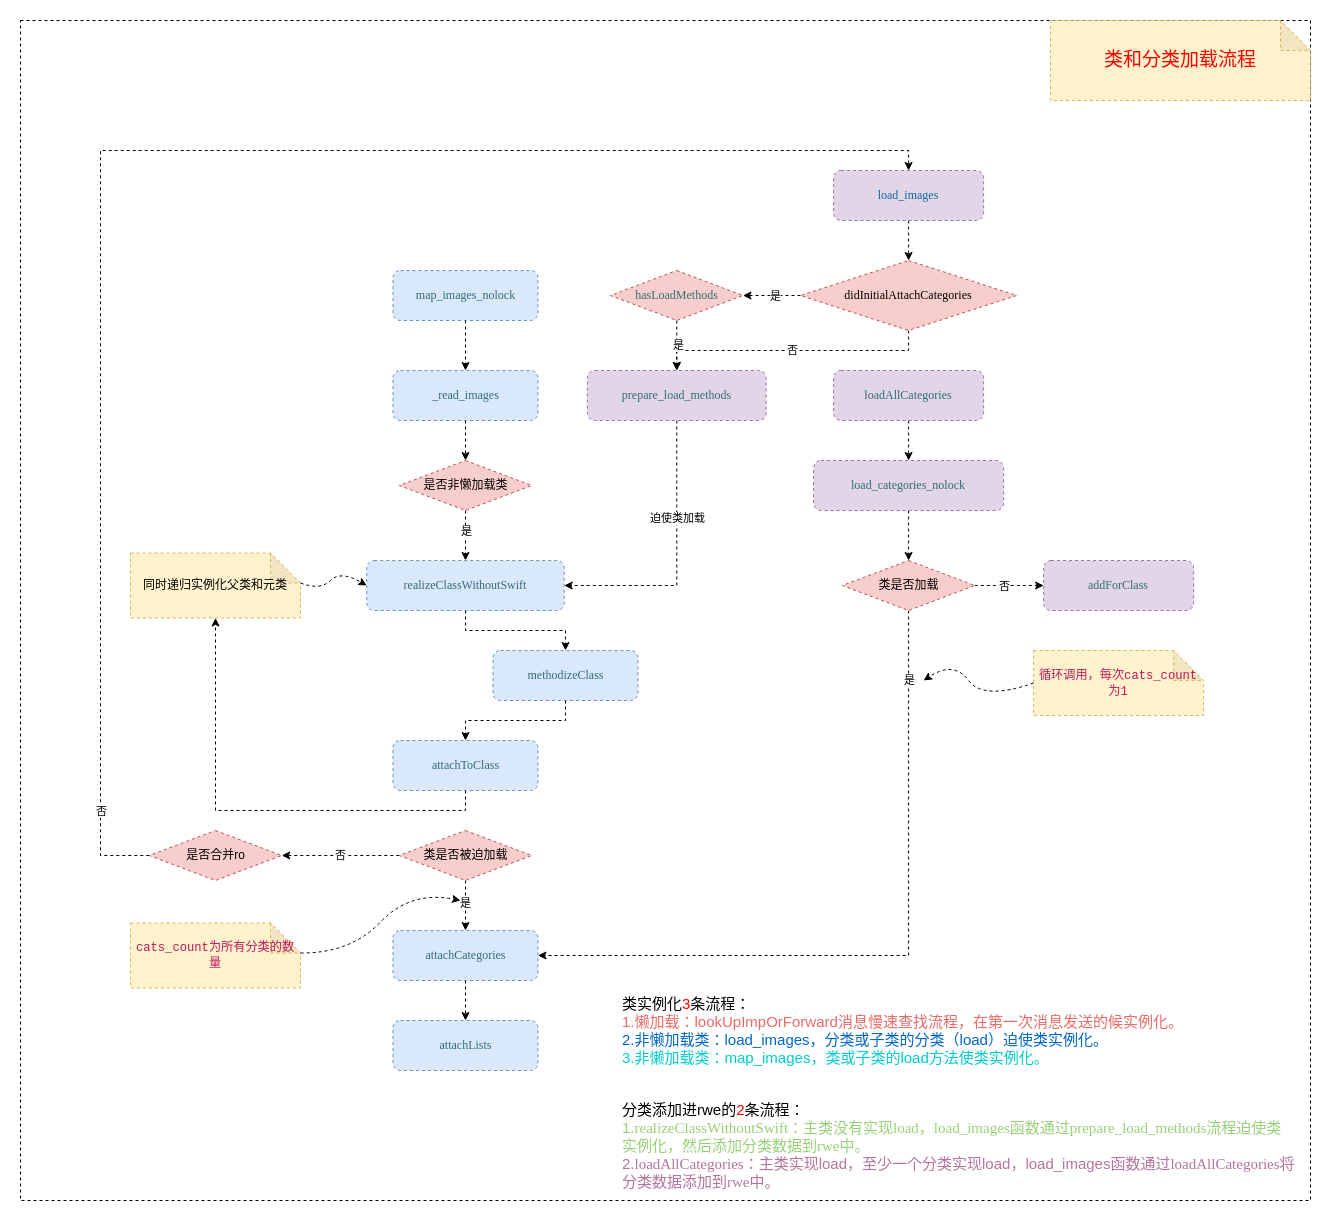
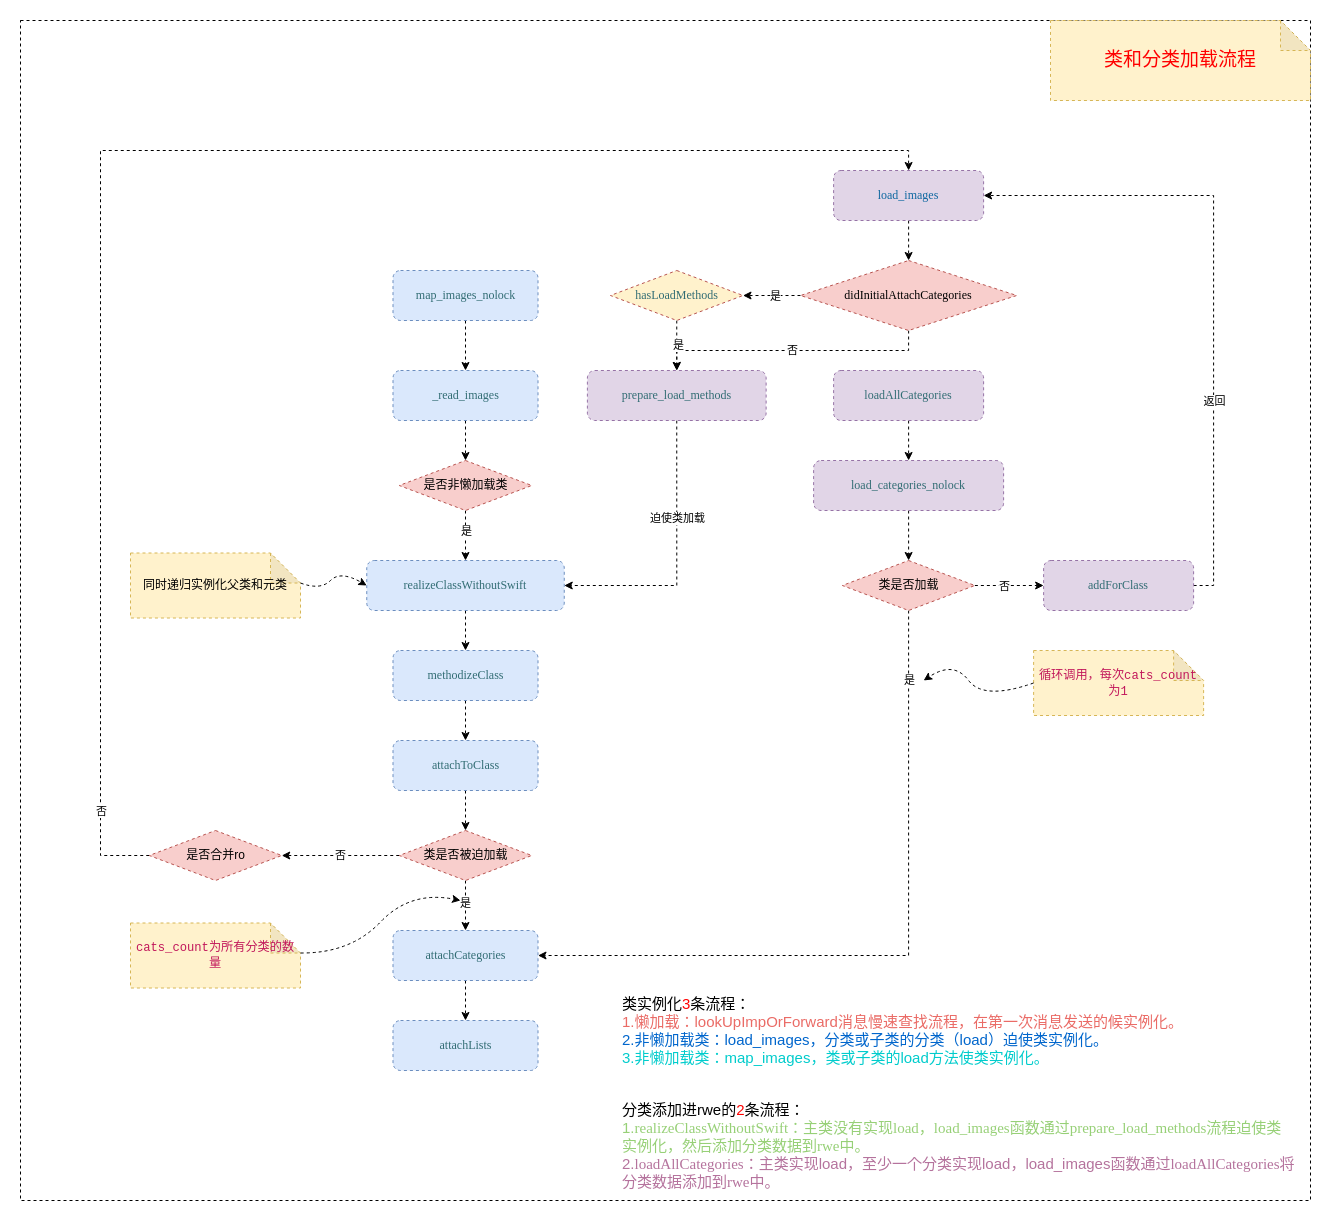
none -> (1214, 289)
(677, 296) -> (677, 296)
(566, 676) -> (466, 676)
(247, 811) -> (466, 818)
